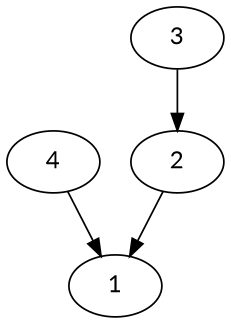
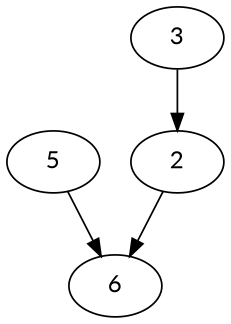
(53, 162) -> (53, 162)
(115, 286) -> (115, 286)
